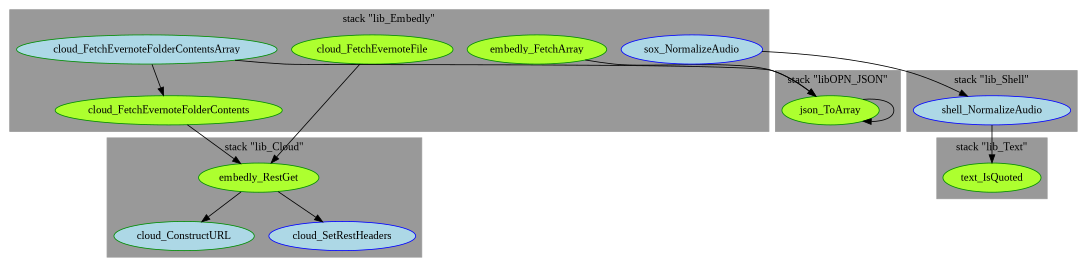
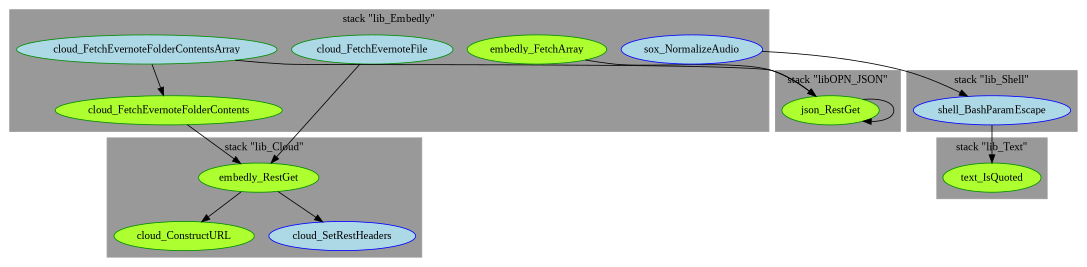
(372, 49) -> (372, 49)
(831, 110) -> (831, 110)
(992, 110) -> (992, 110)
(184, 236) -> (184, 236)
